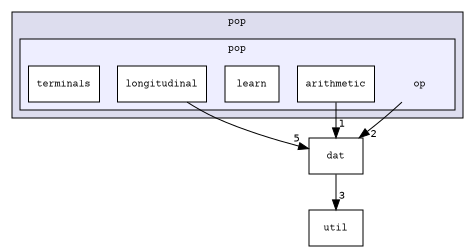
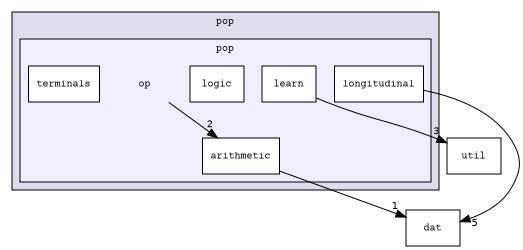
none -> (217, 84)
(376, 124) -> (189, 117)
(336, 187) -> (377, 119)
